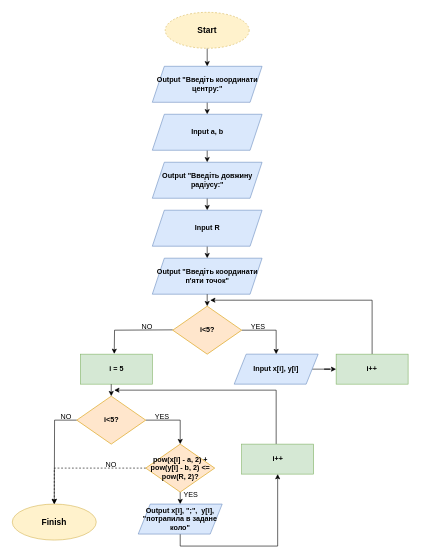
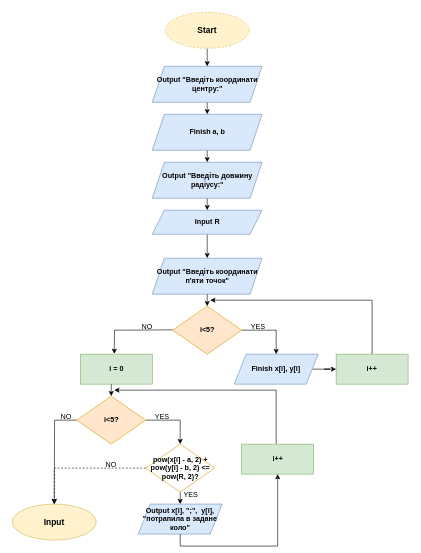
(208, 132) -> (208, 132)
(207, 228) -> (207, 222)
(117, 369) -> (117, 369)
(276, 369) -> (276, 369)
(180, 468) -> (180, 468)
(54, 522) -> (54, 522)
